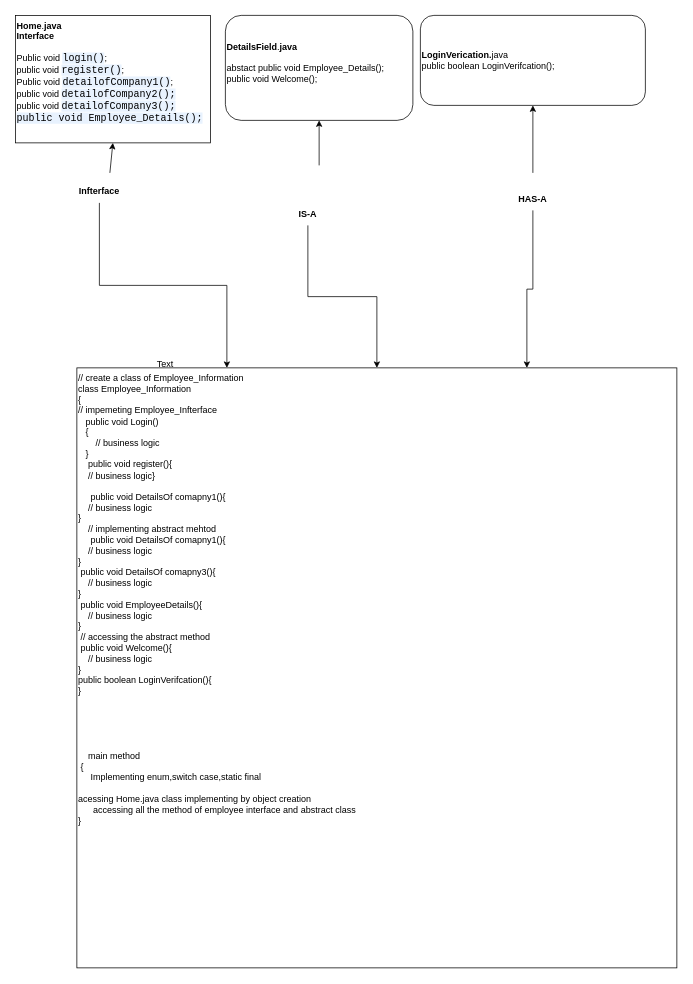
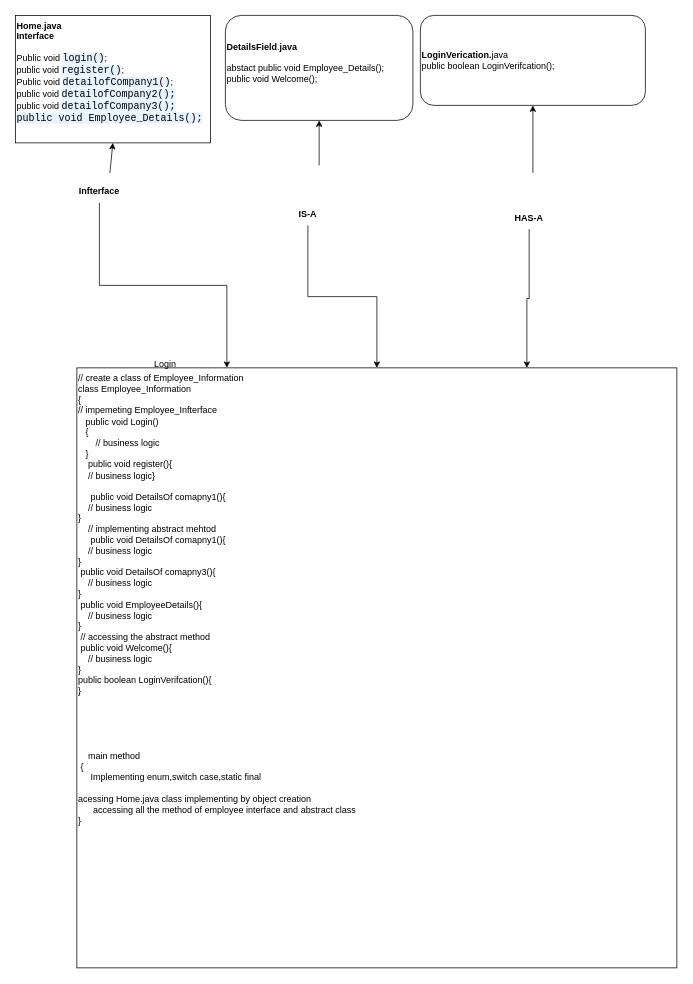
(533, 199) -> (529, 218)
(165, 364) -> (165, 364)
